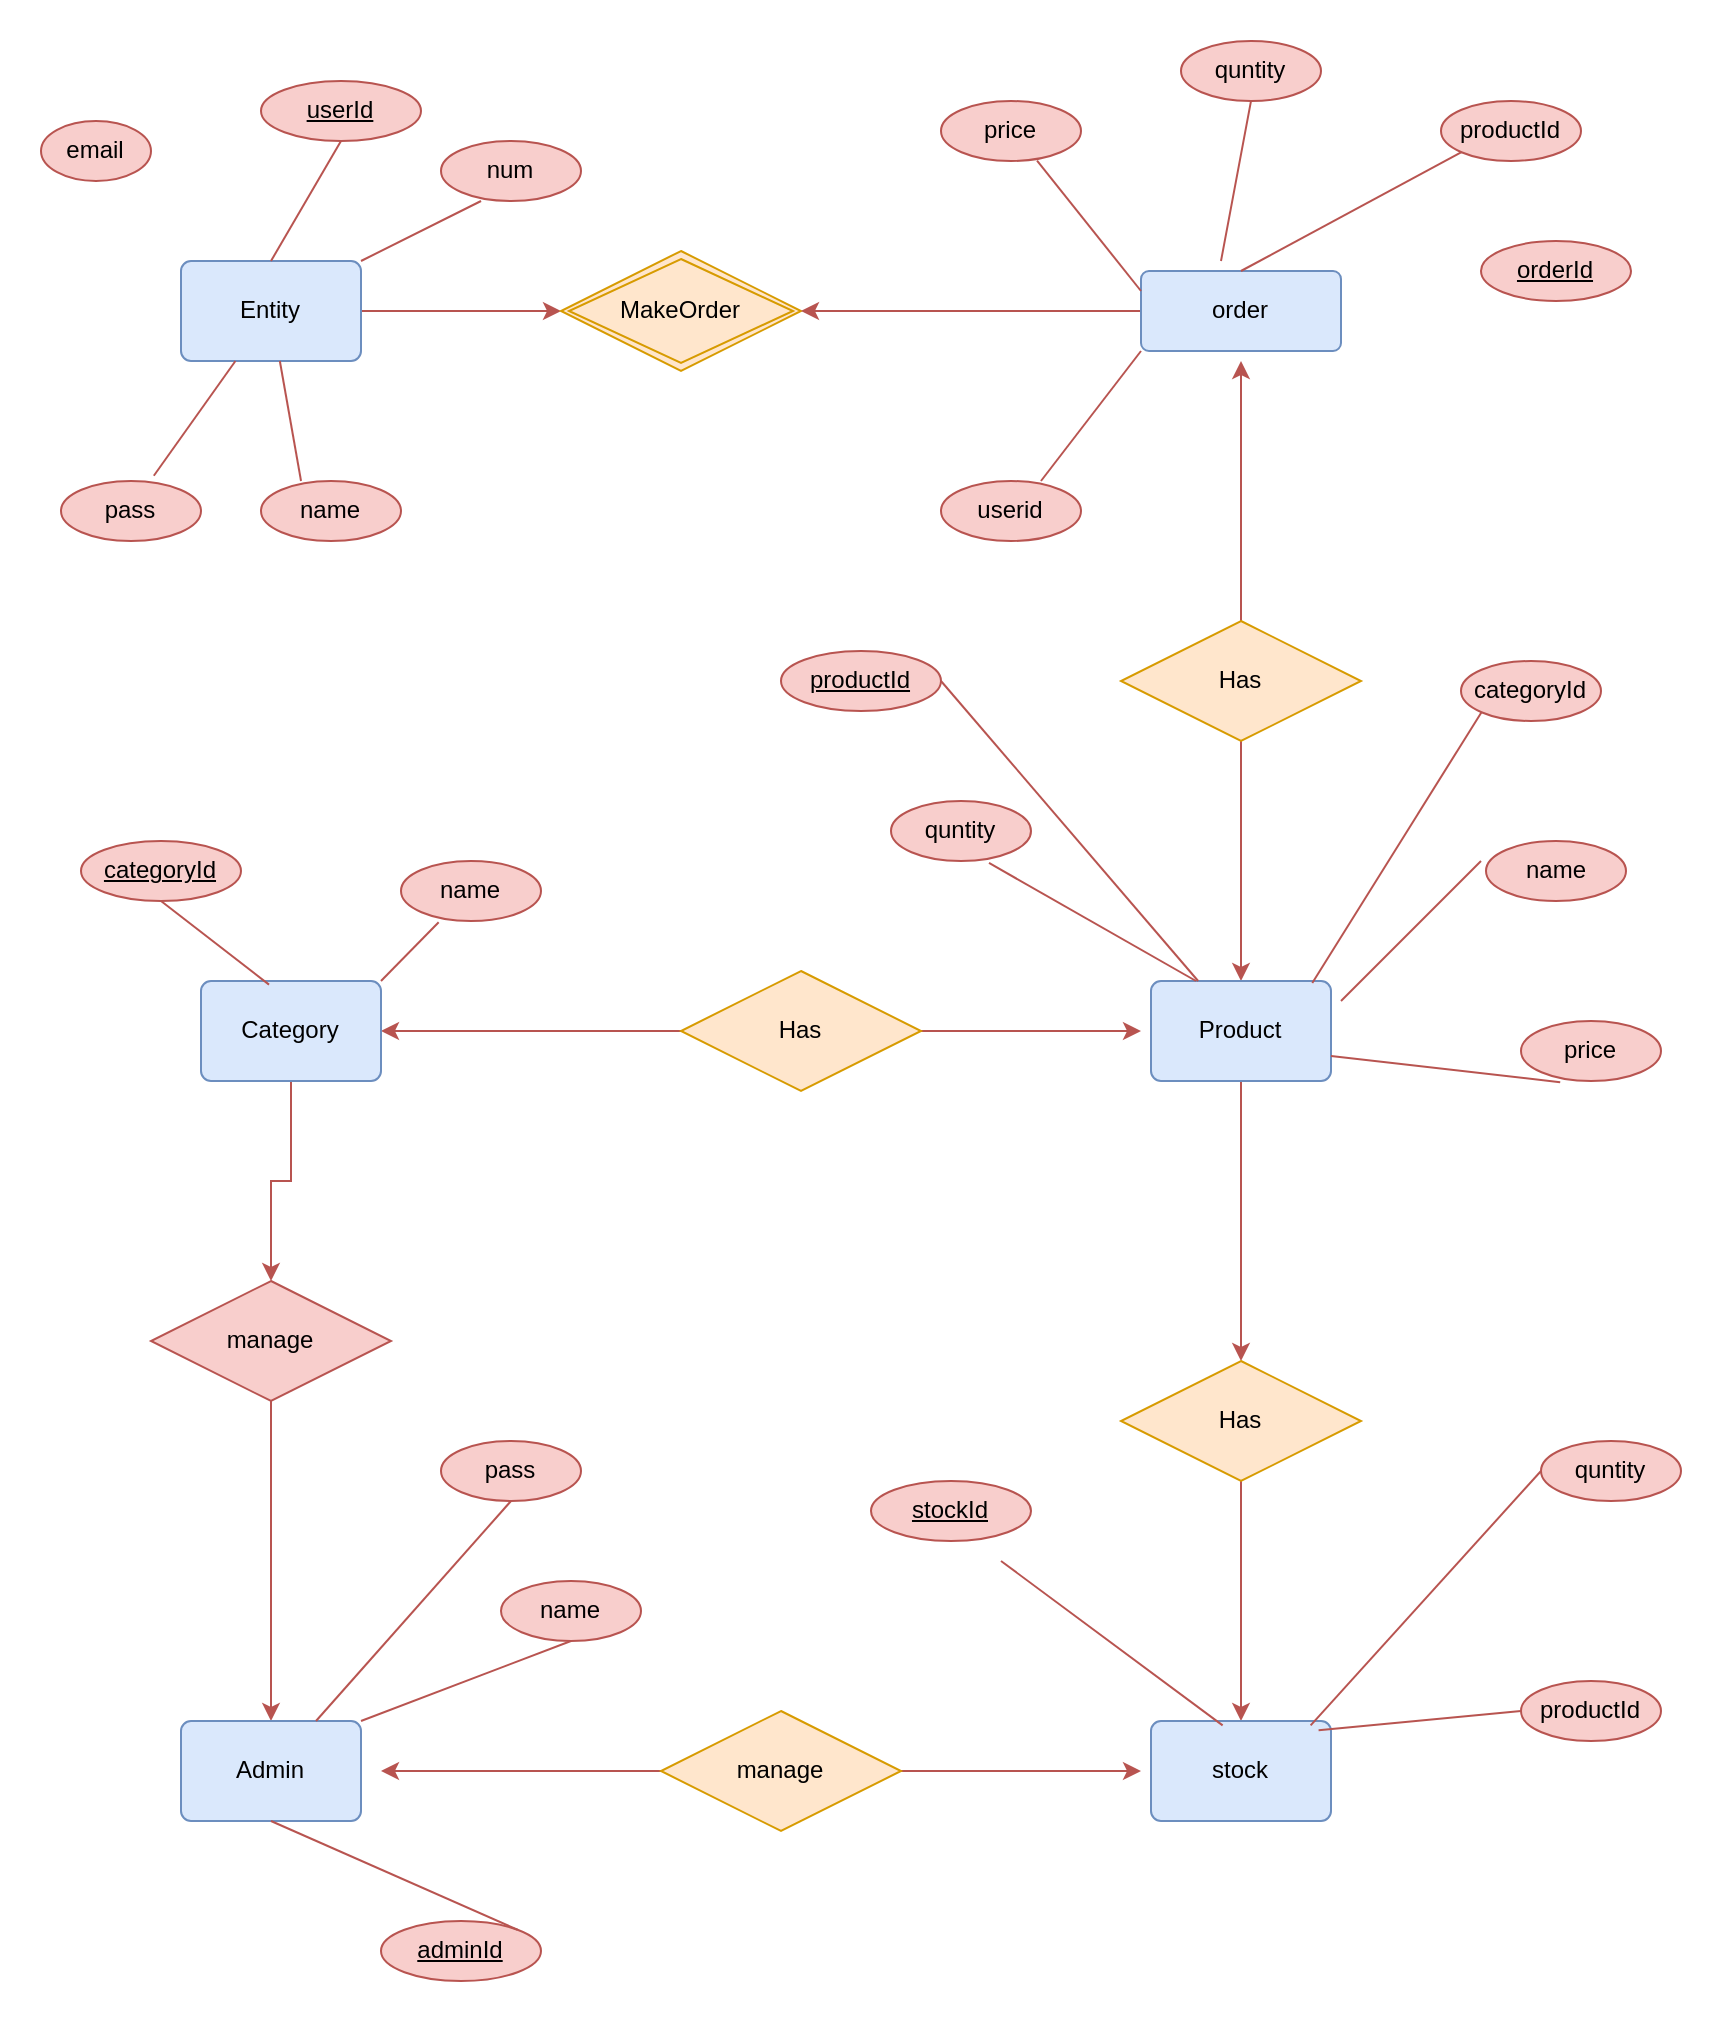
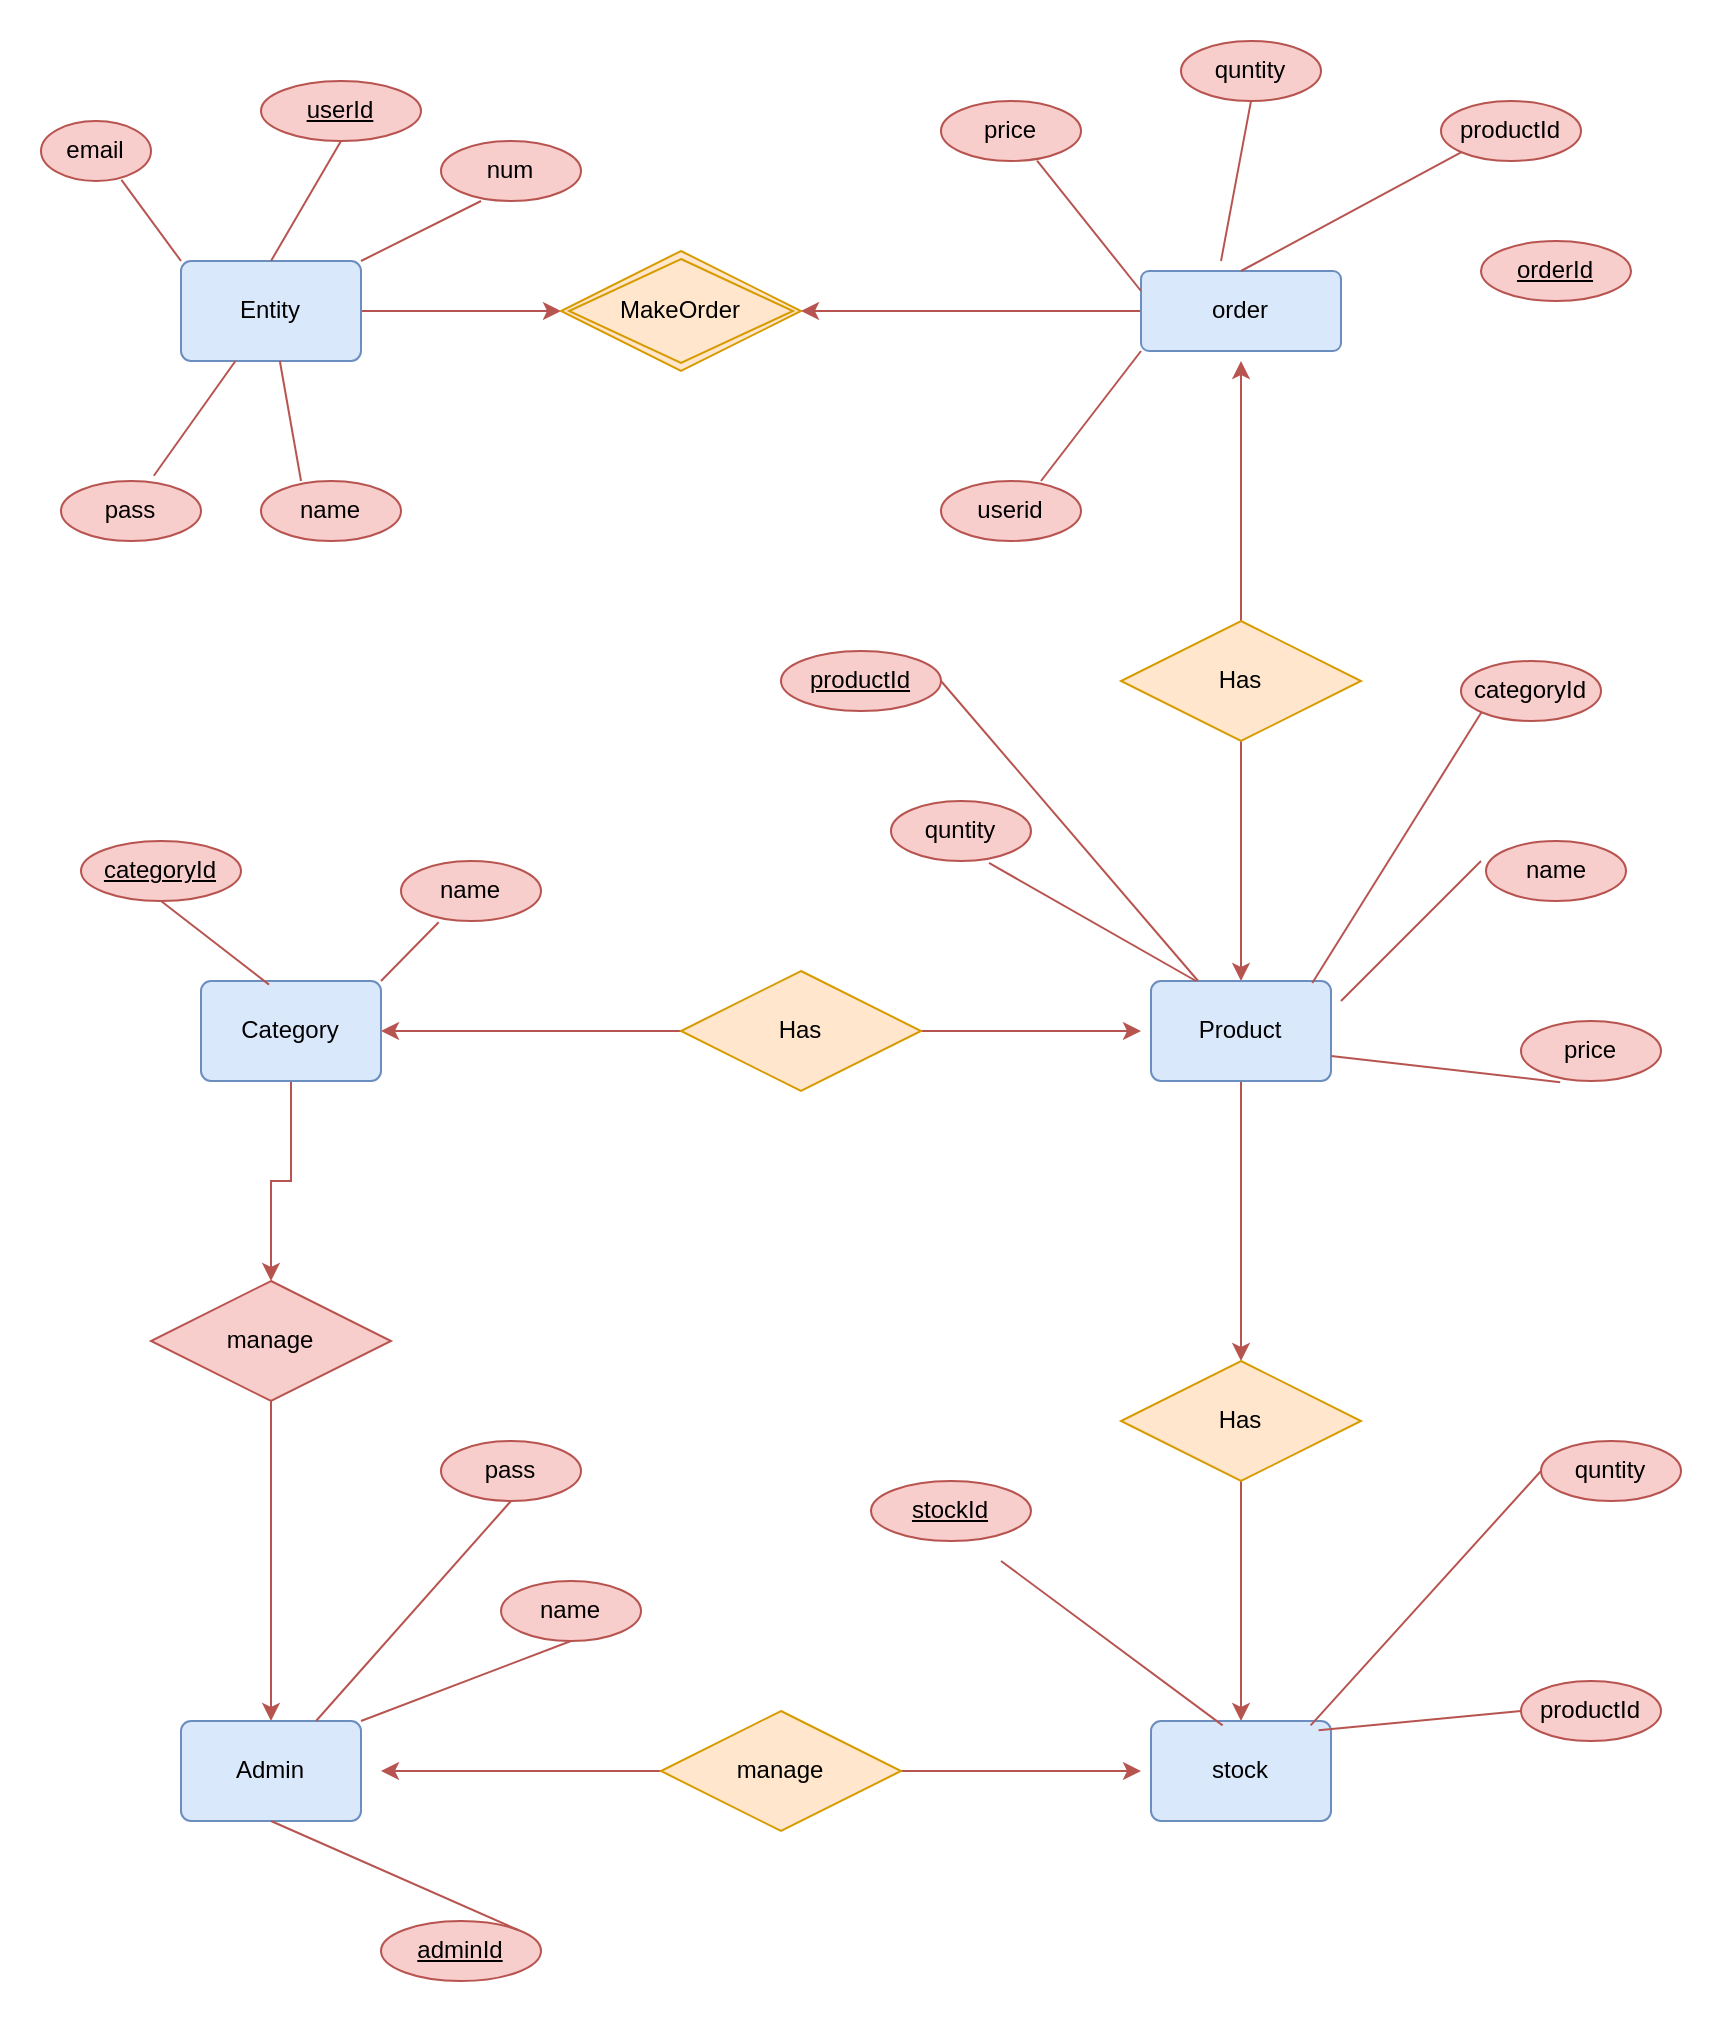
none -> (151, 220)
